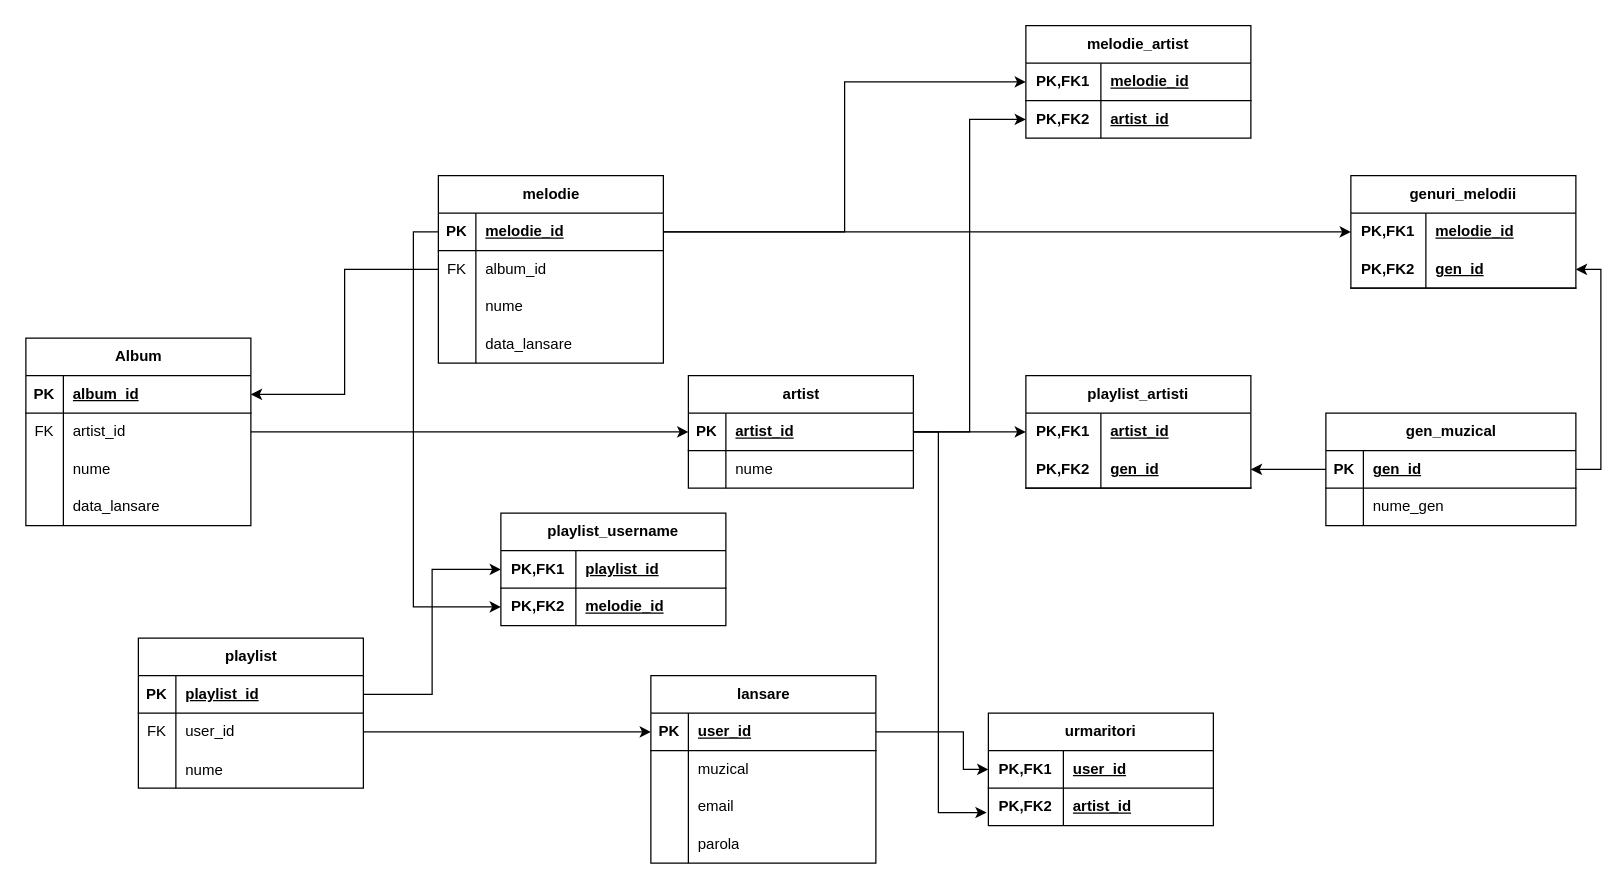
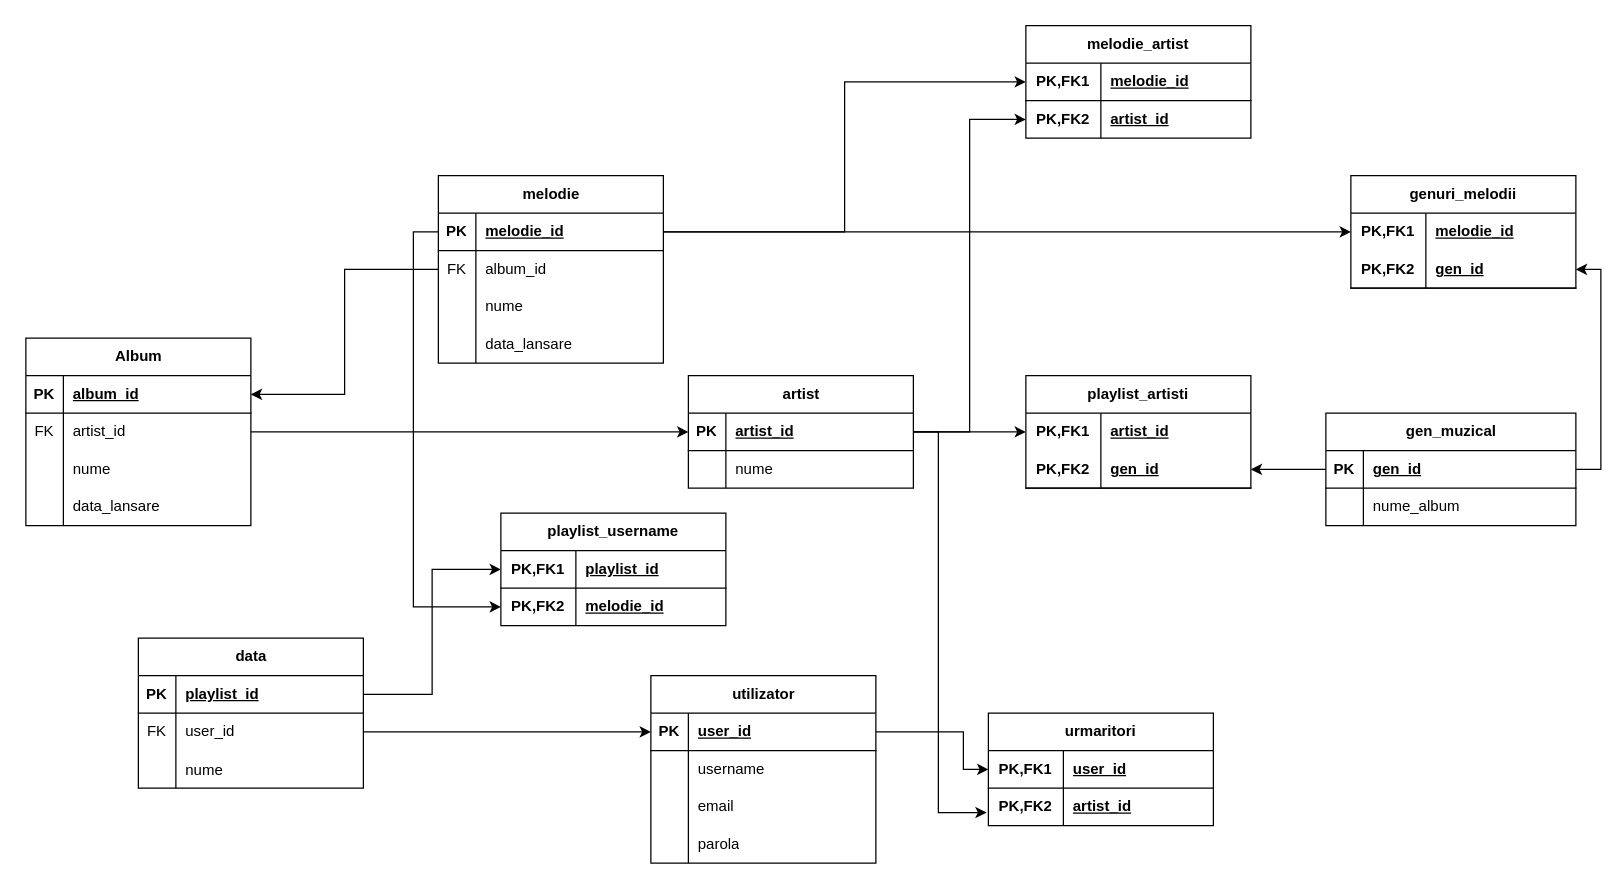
(1407, 507) -> (1413, 507)
(251, 657) -> (251, 657)
(764, 694) -> (764, 694)
(724, 769) -> (732, 769)
